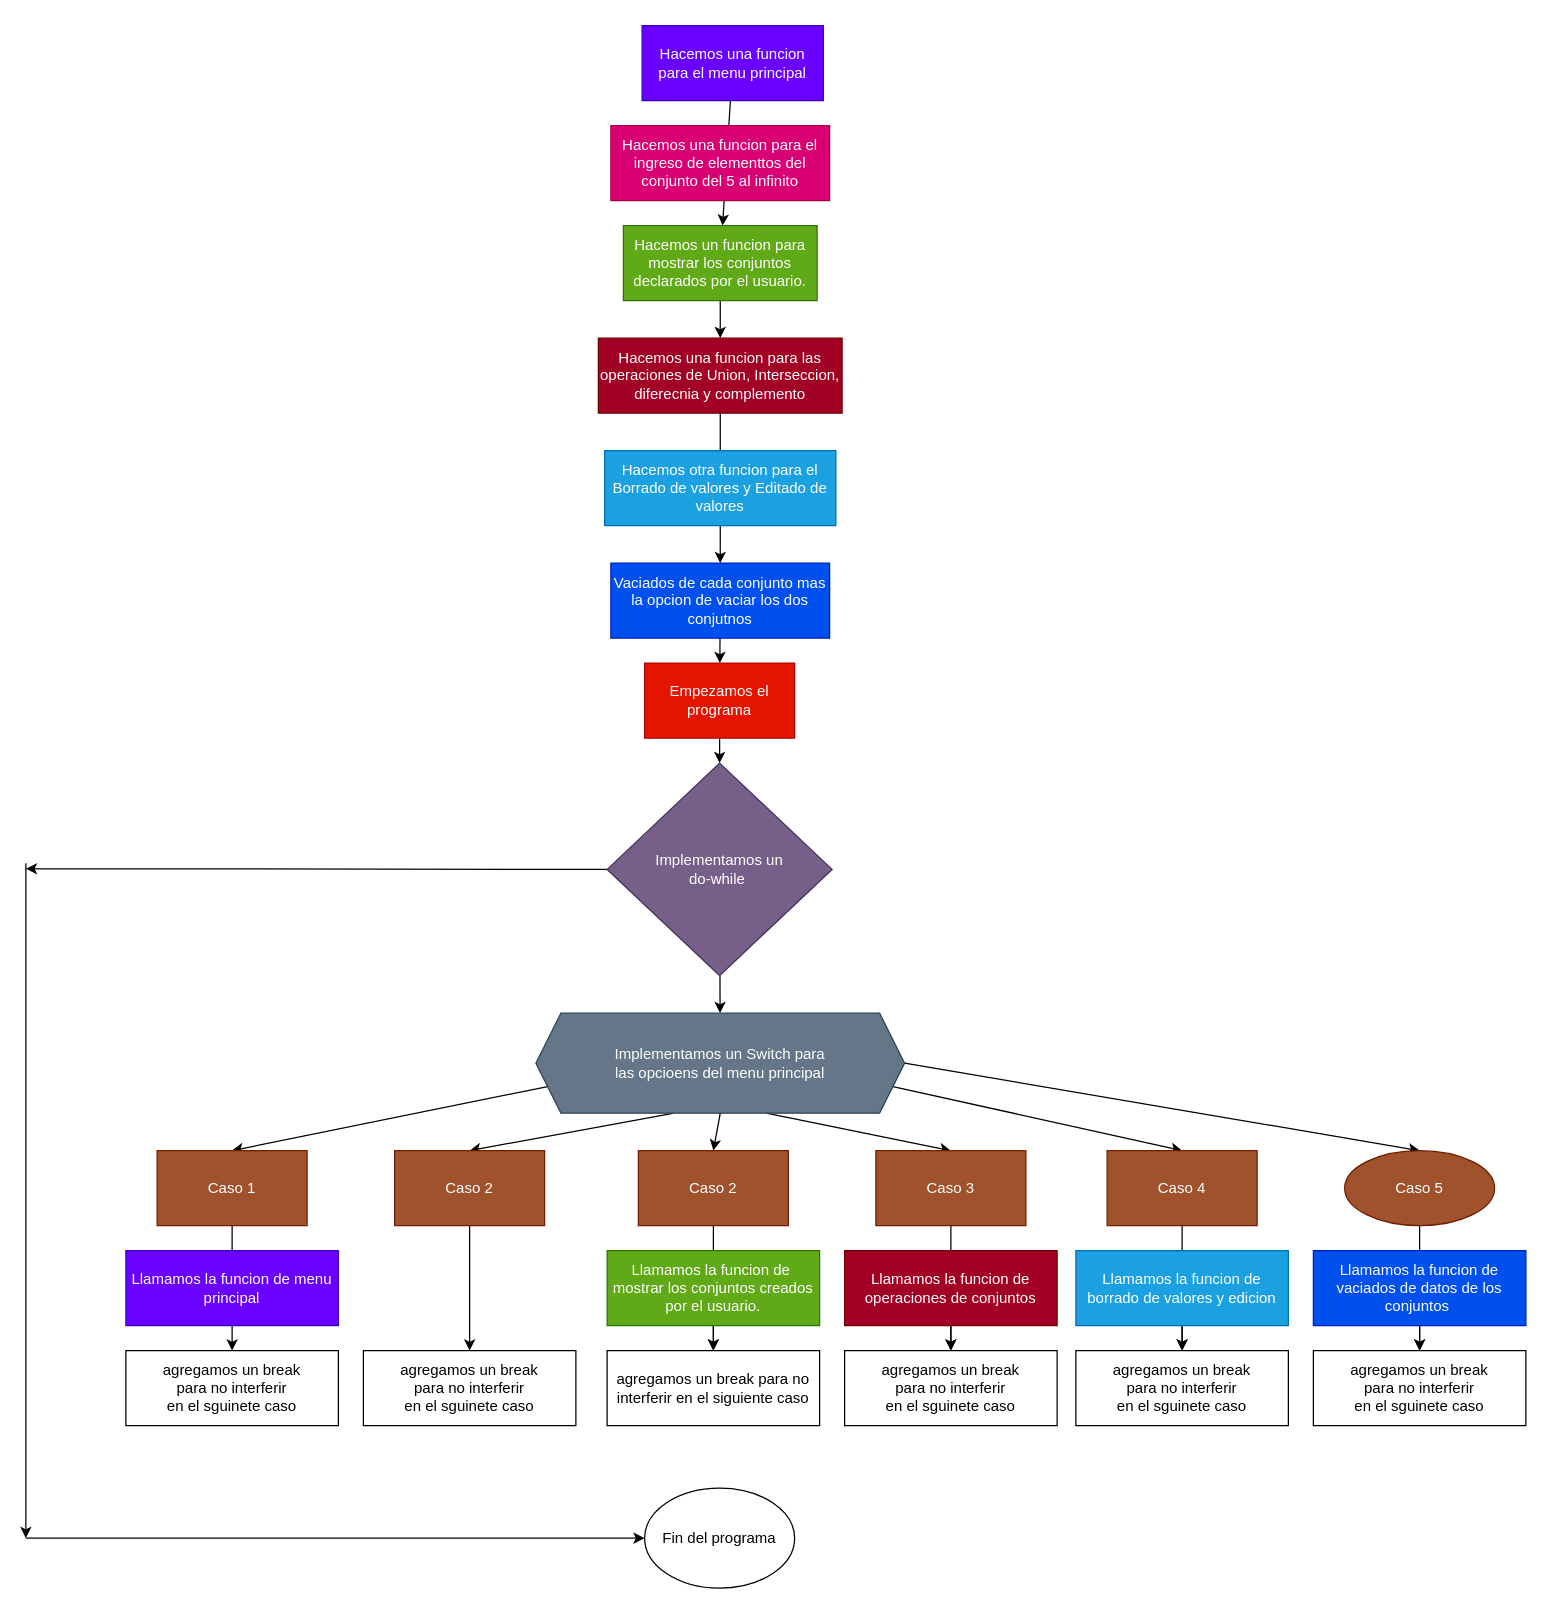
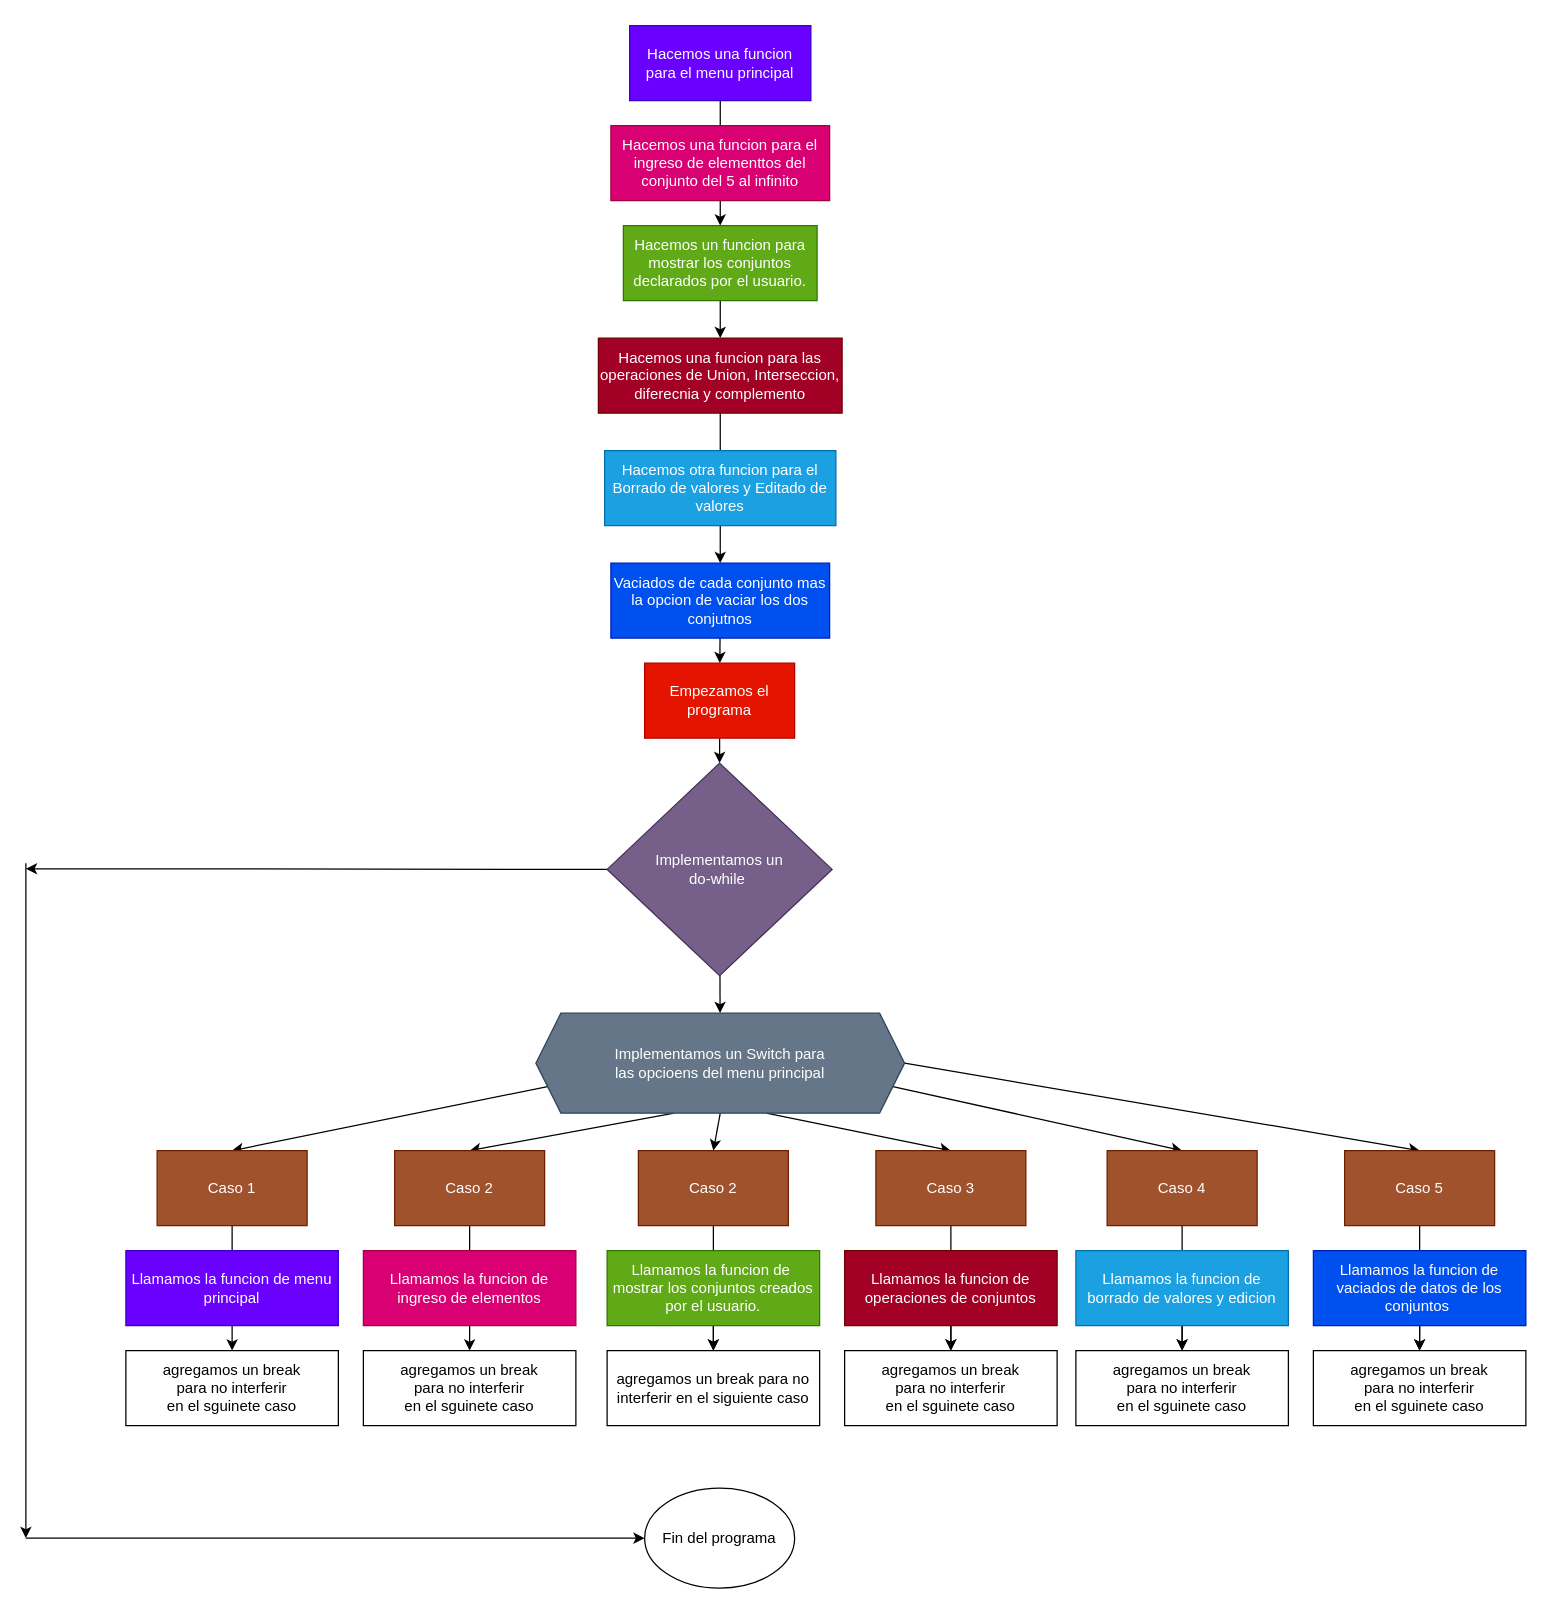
(733, 63) -> (720, 63)
(1419, 1188) -> (1419, 1188)
none -> (469, 1288)
